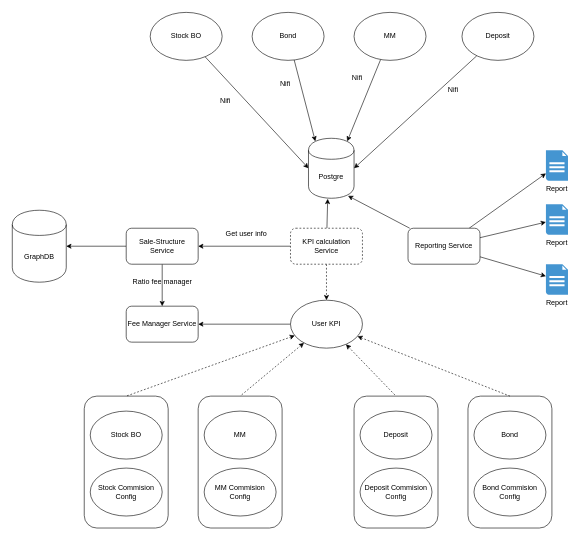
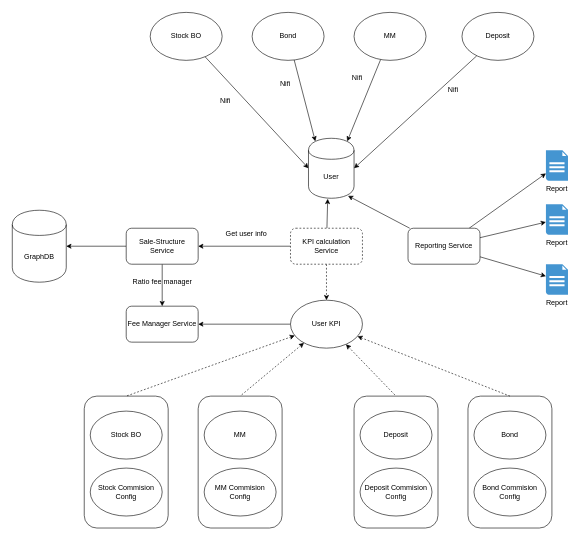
(332, 177) -> (332, 177)
